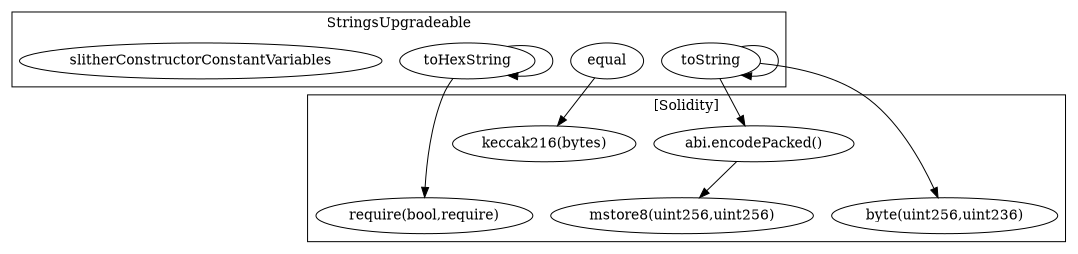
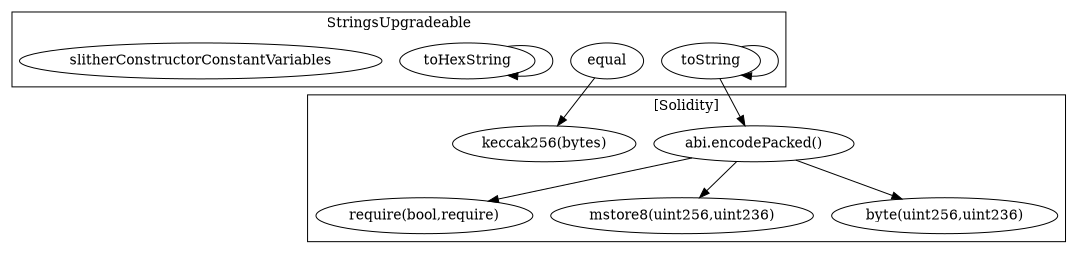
(871, 101) -> (844, 178)
(432, 131) -> (595, 178)
(544, 144) -> (544, 144)
(682, 216) -> (682, 216)
